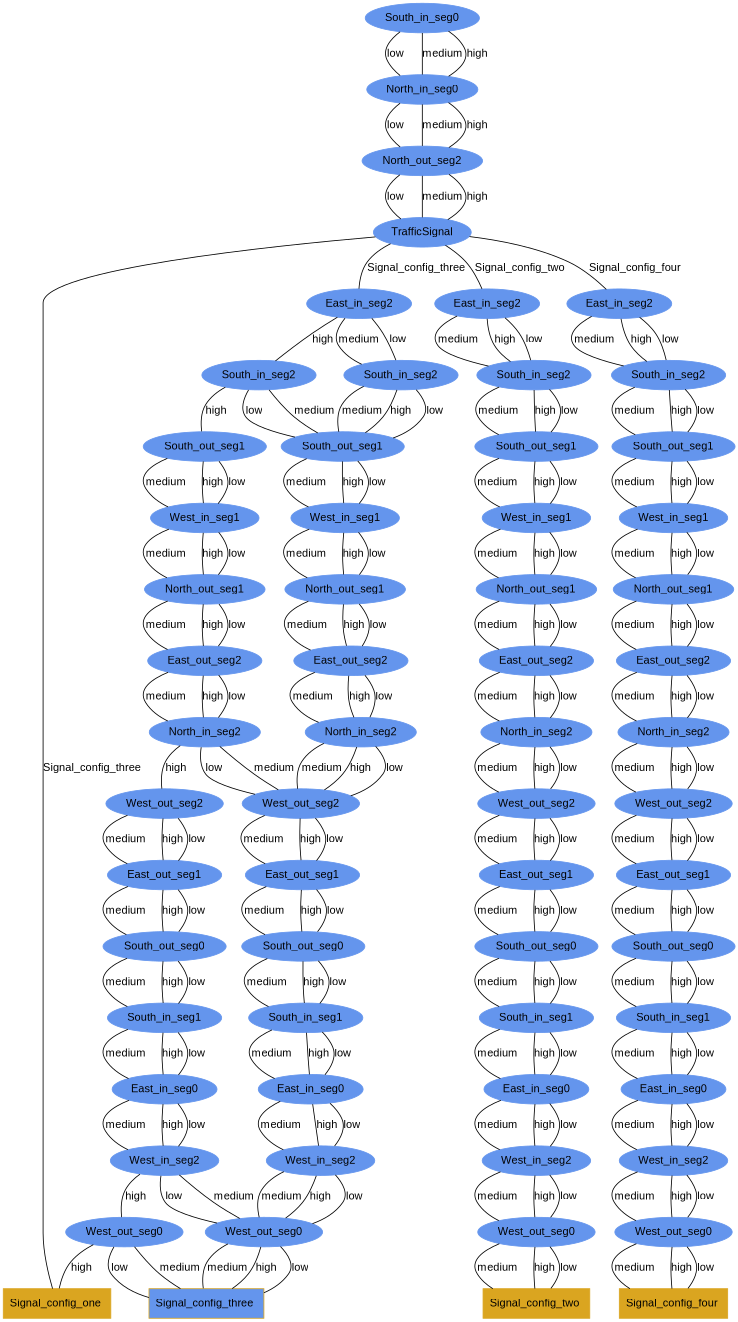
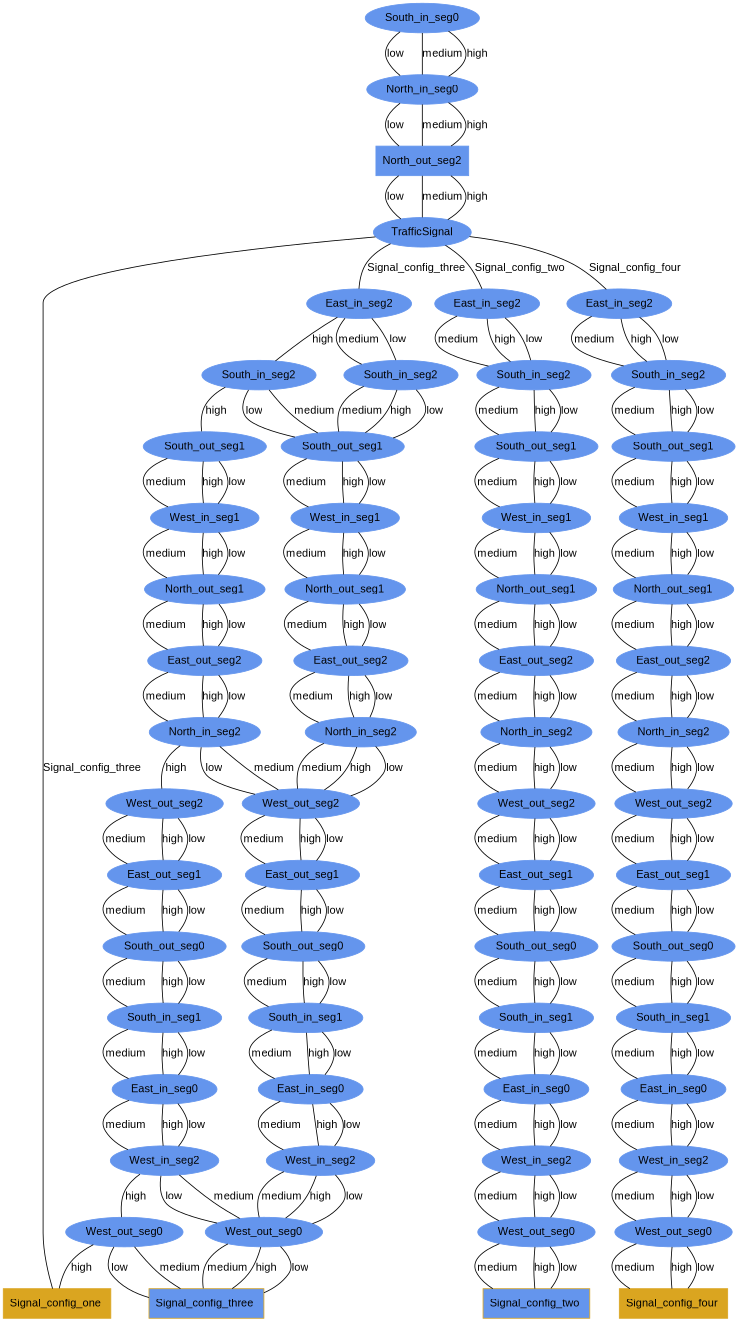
(422, 161) -> (422, 161)
(536, 1303) -> (536, 1303)
